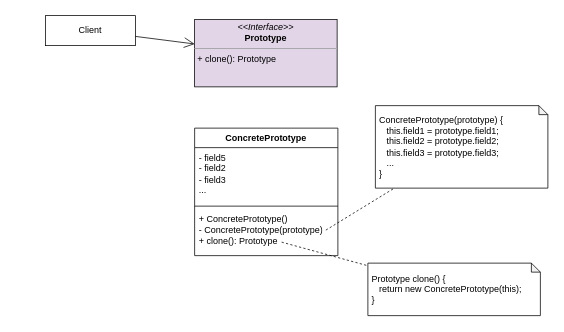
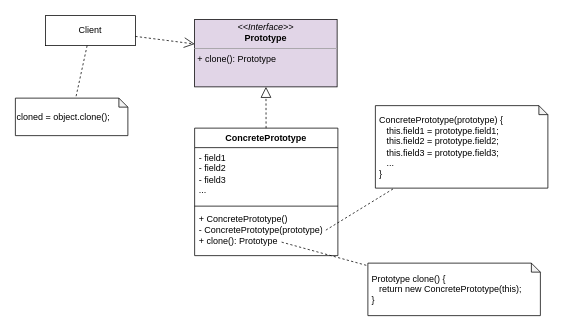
(164, 40) -> (164, 40)
none -> (82, 71)
none -> (266, 113)
none -> (72, 117)
(216, 174) -> (216, 174)
